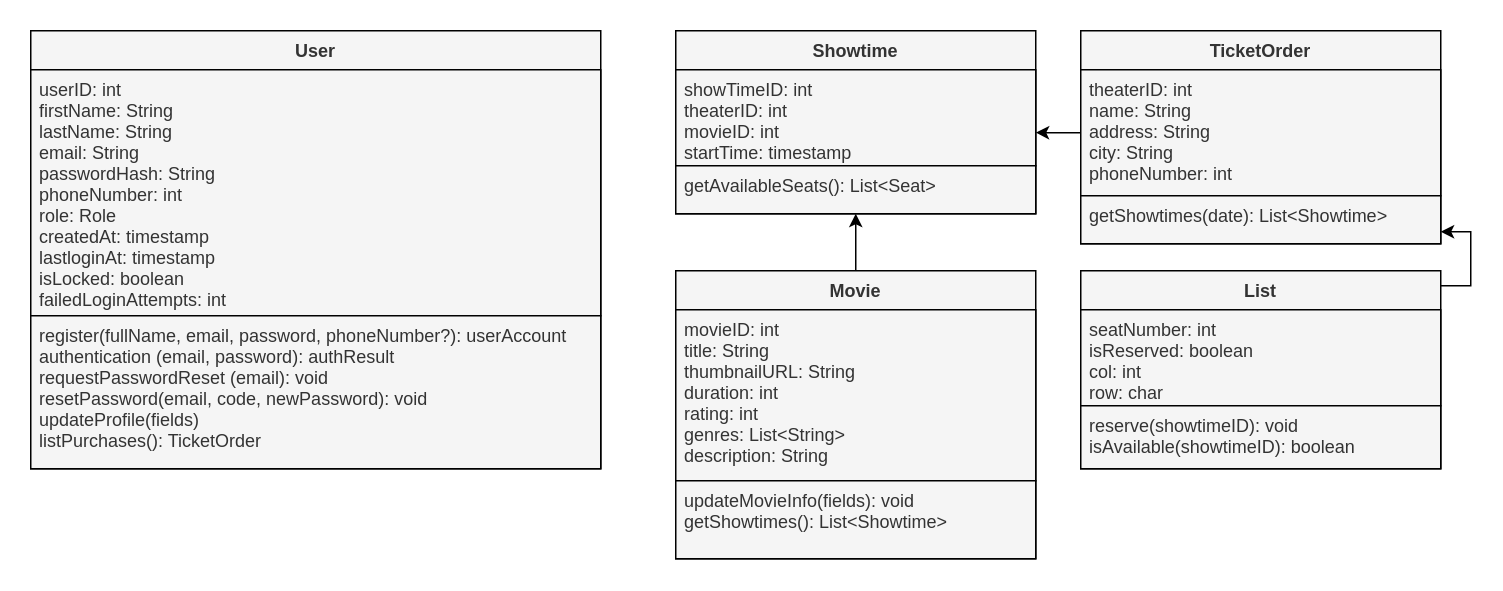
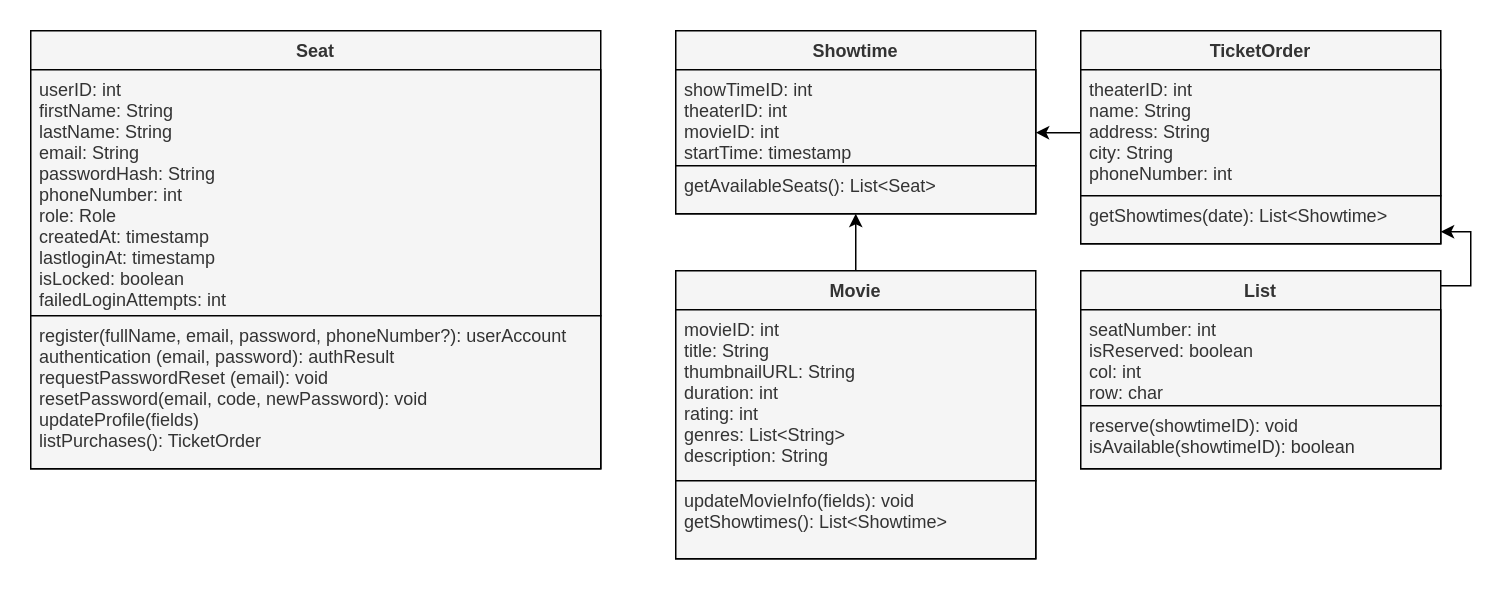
(315, 51) -> (315, 51)
